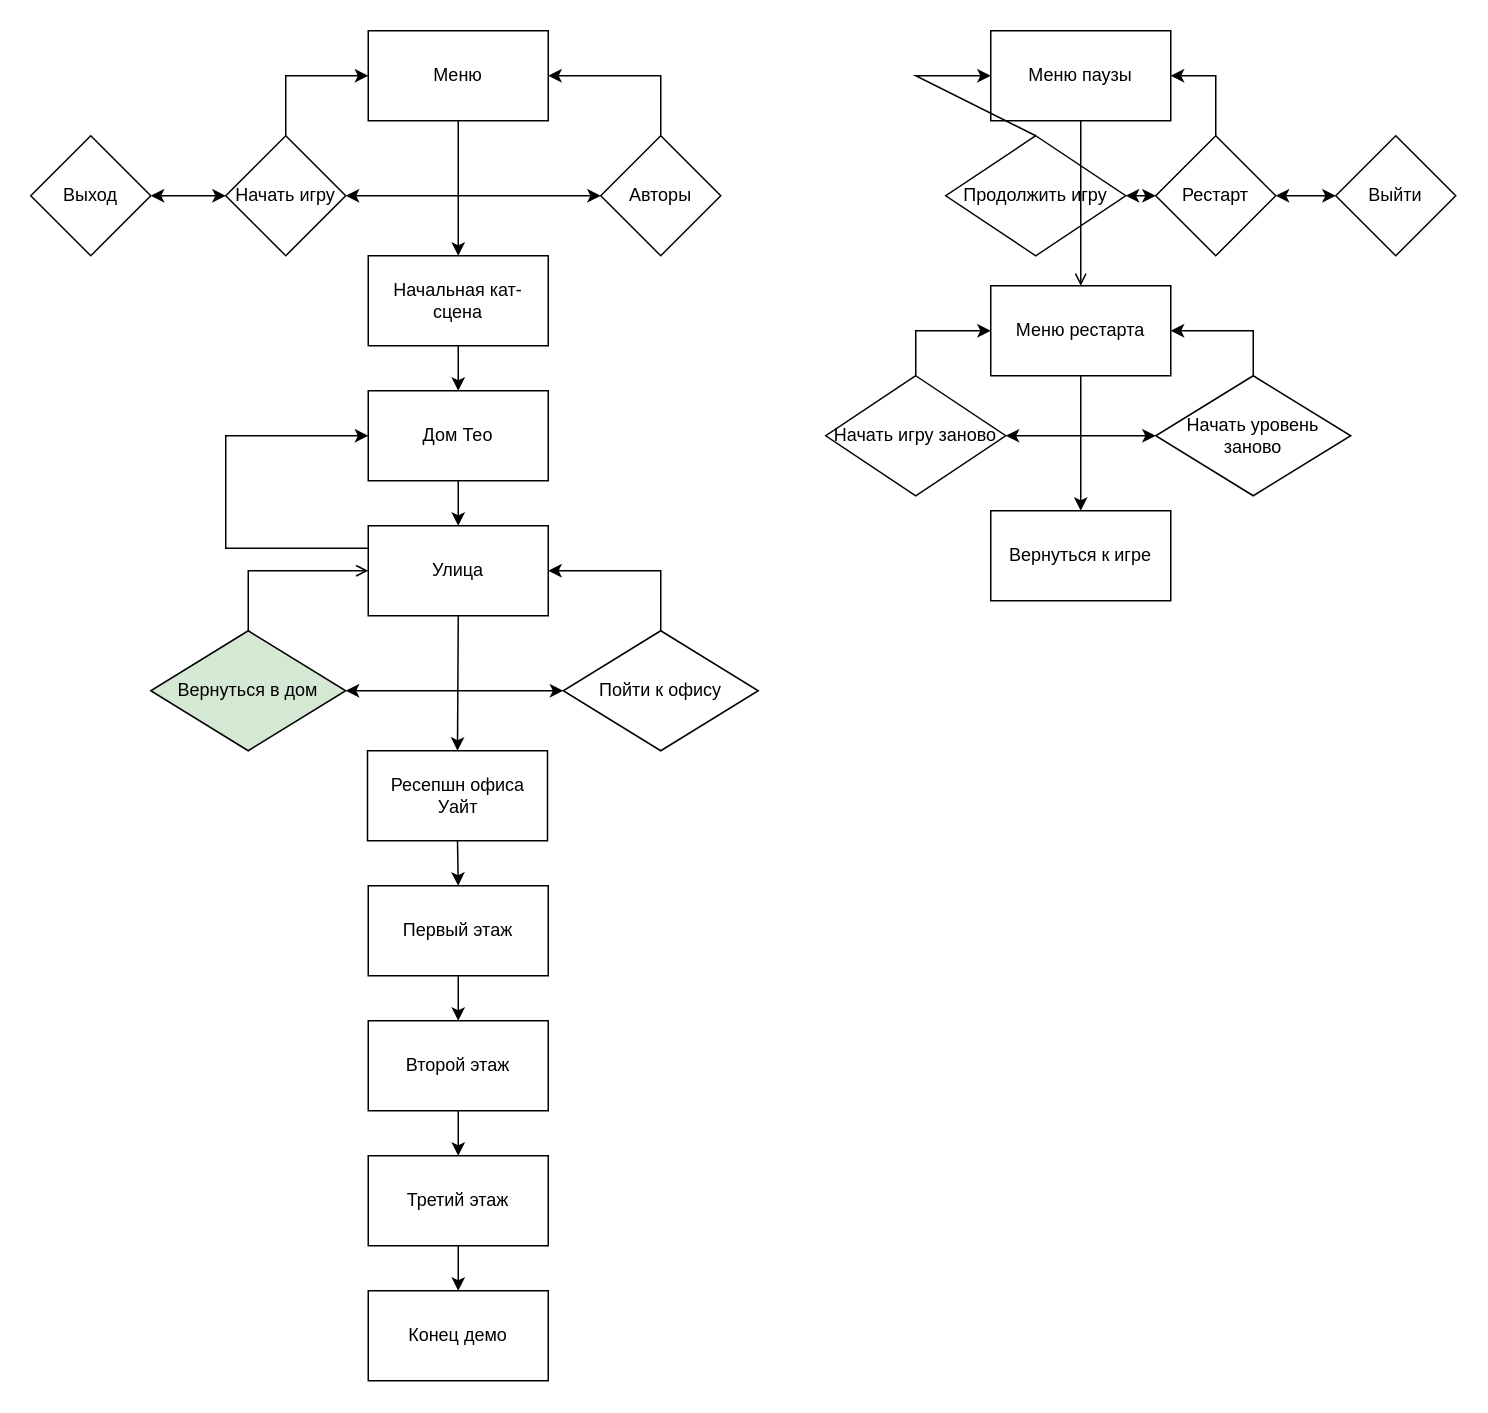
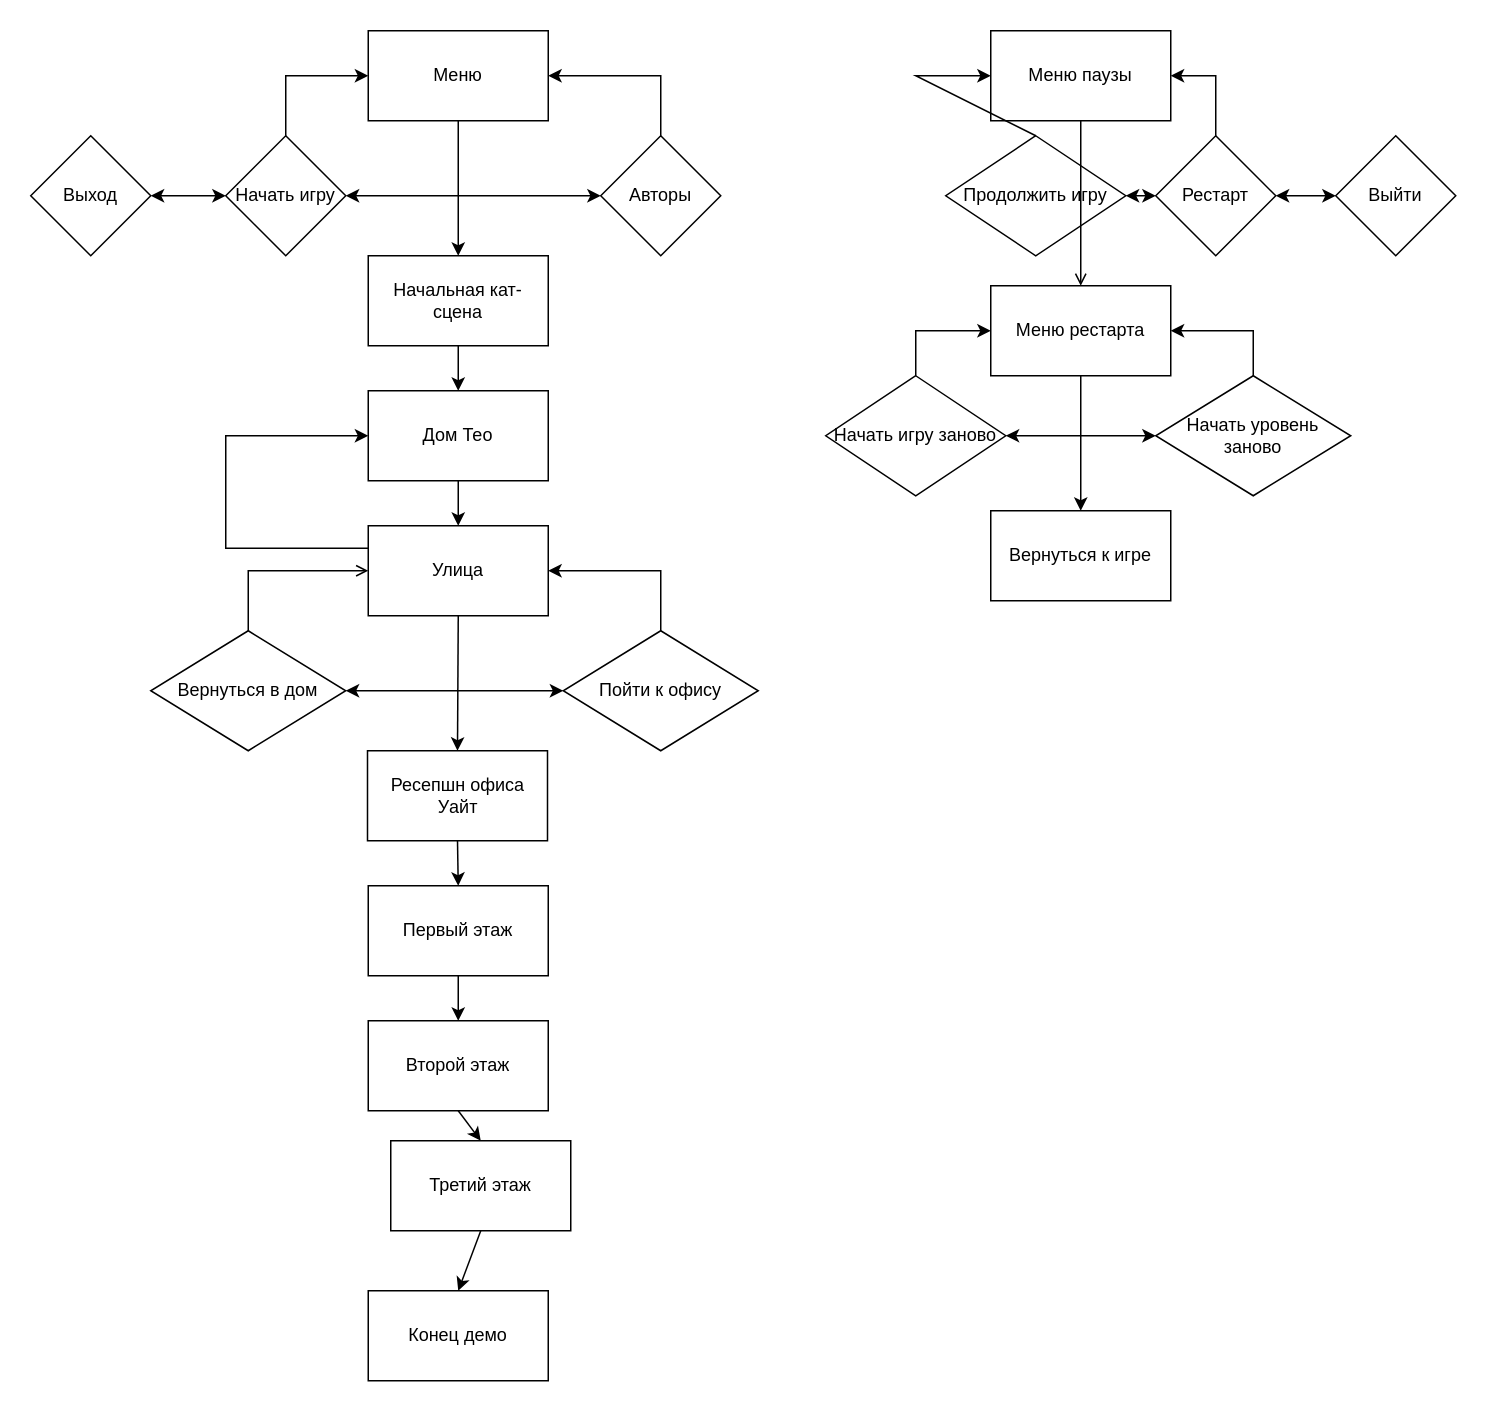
(248, 691) -> (248, 691)
(458, 1201) -> (481, 1186)
